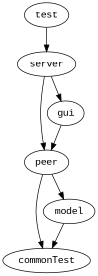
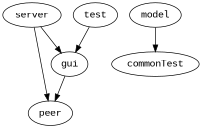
(47, 36) -> (84, 37)
(56, 184) -> none
(36, 208) -> none
